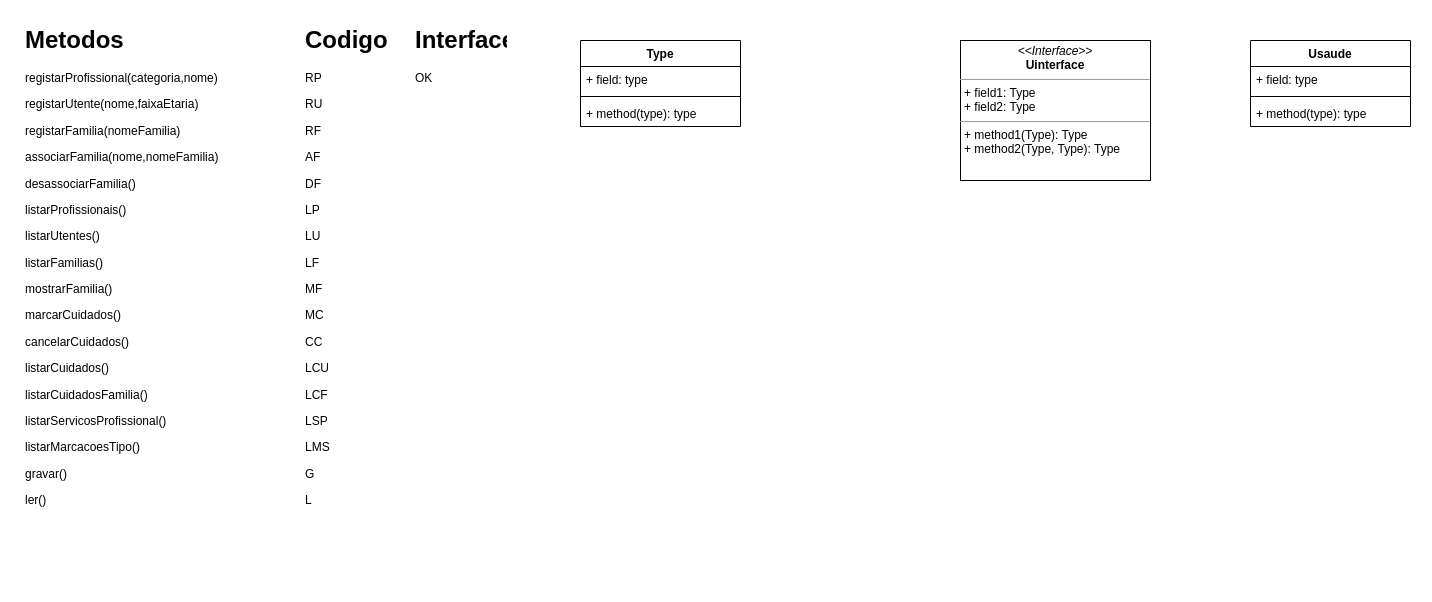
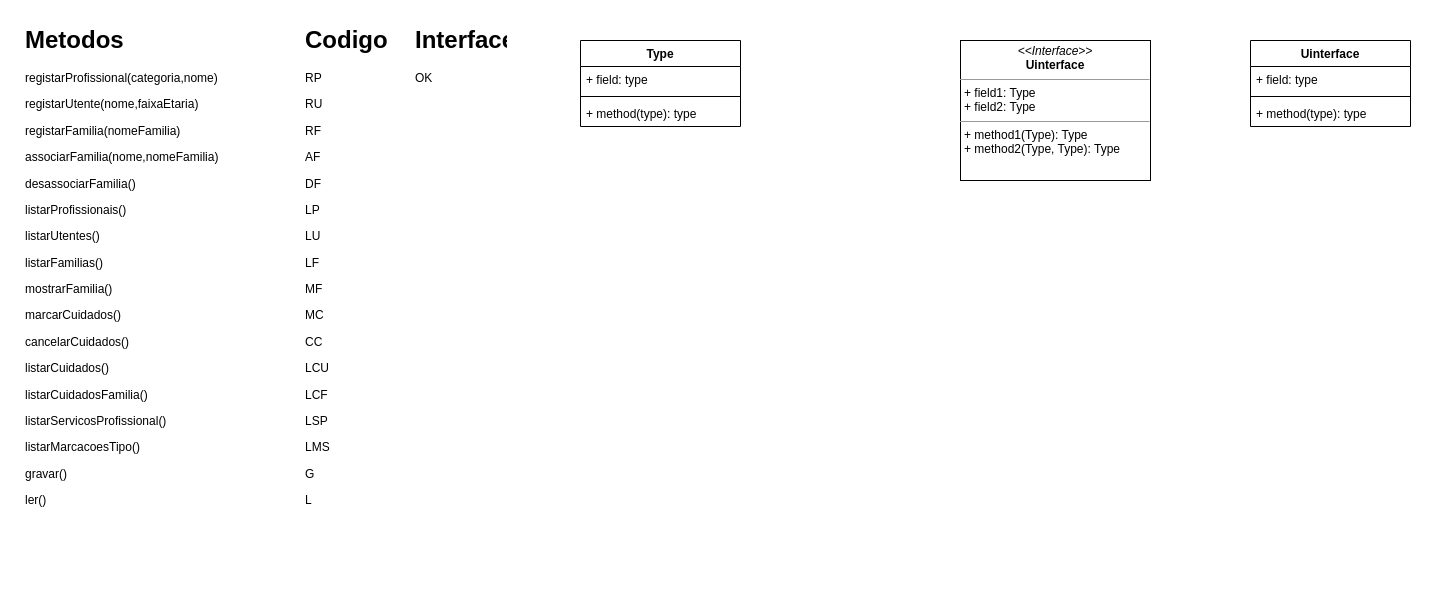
(1330, 54) -> (1330, 54)
